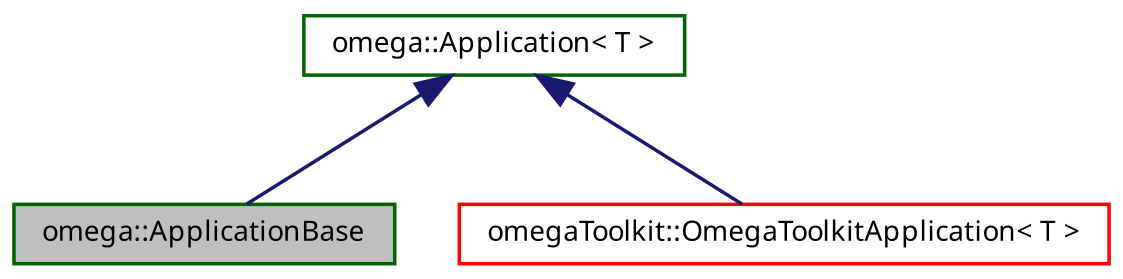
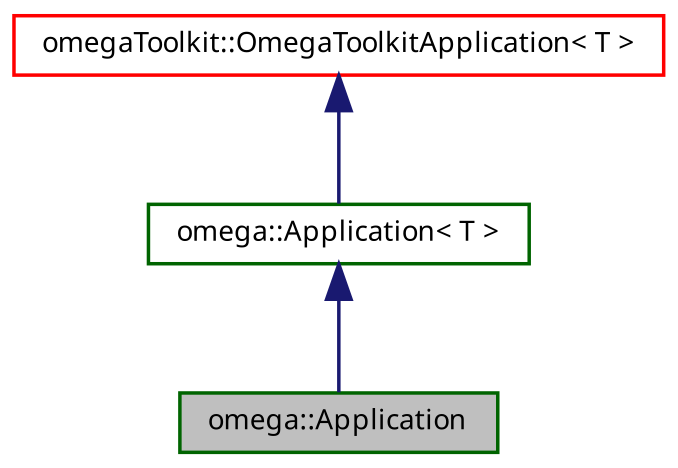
(655, 149) -> (339, 158)
(204, 234) -> (339, 423)
